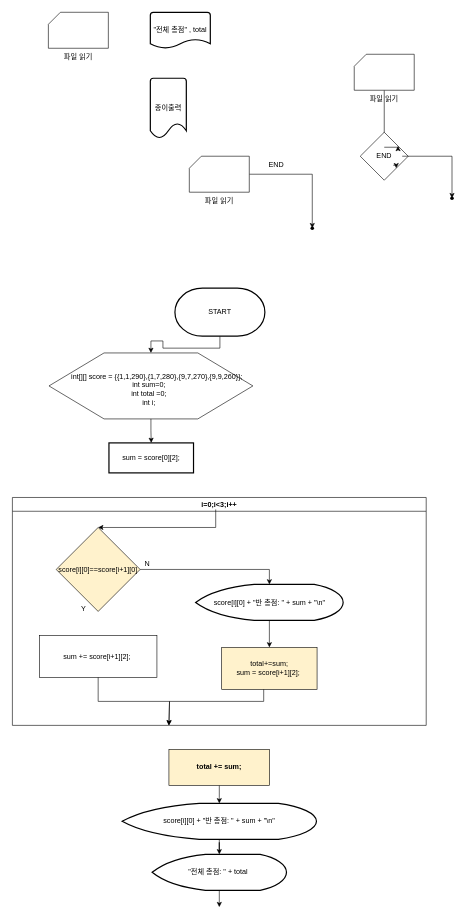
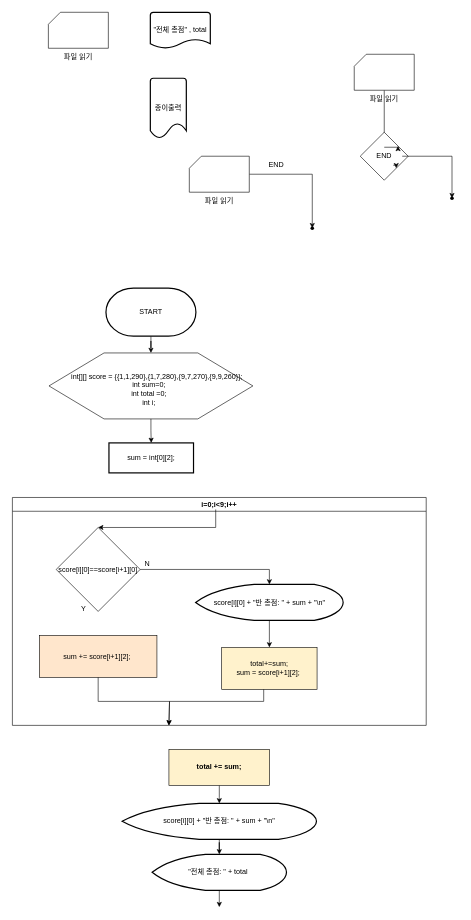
(220, 312) -> (151, 312)
(151, 458) -> (151, 458)
(219, 505) -> (219, 505)
(98, 570) -> (98, 570)
(98, 657) -> (98, 657)
